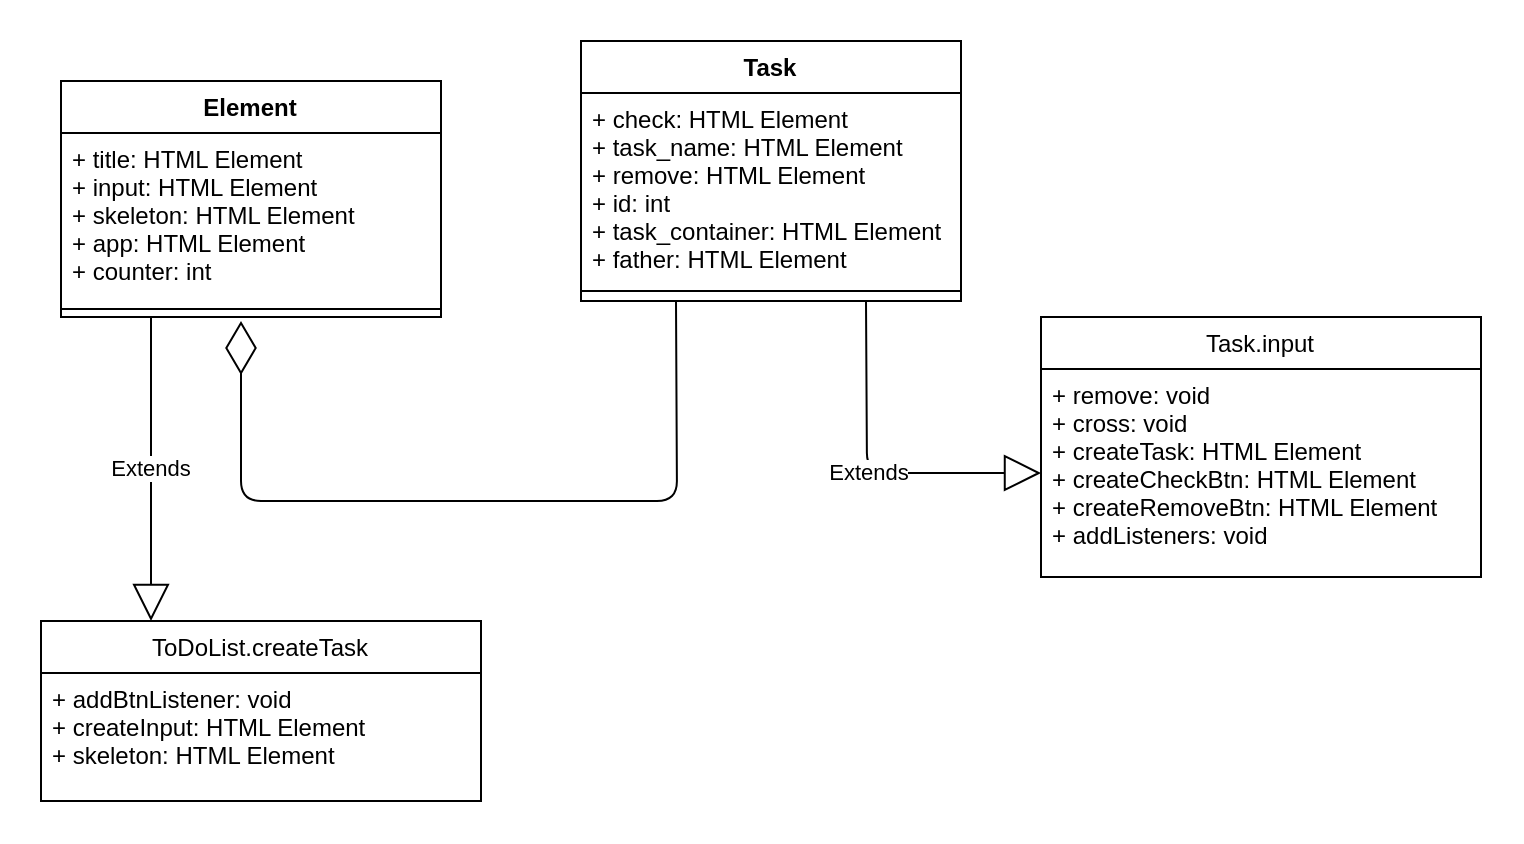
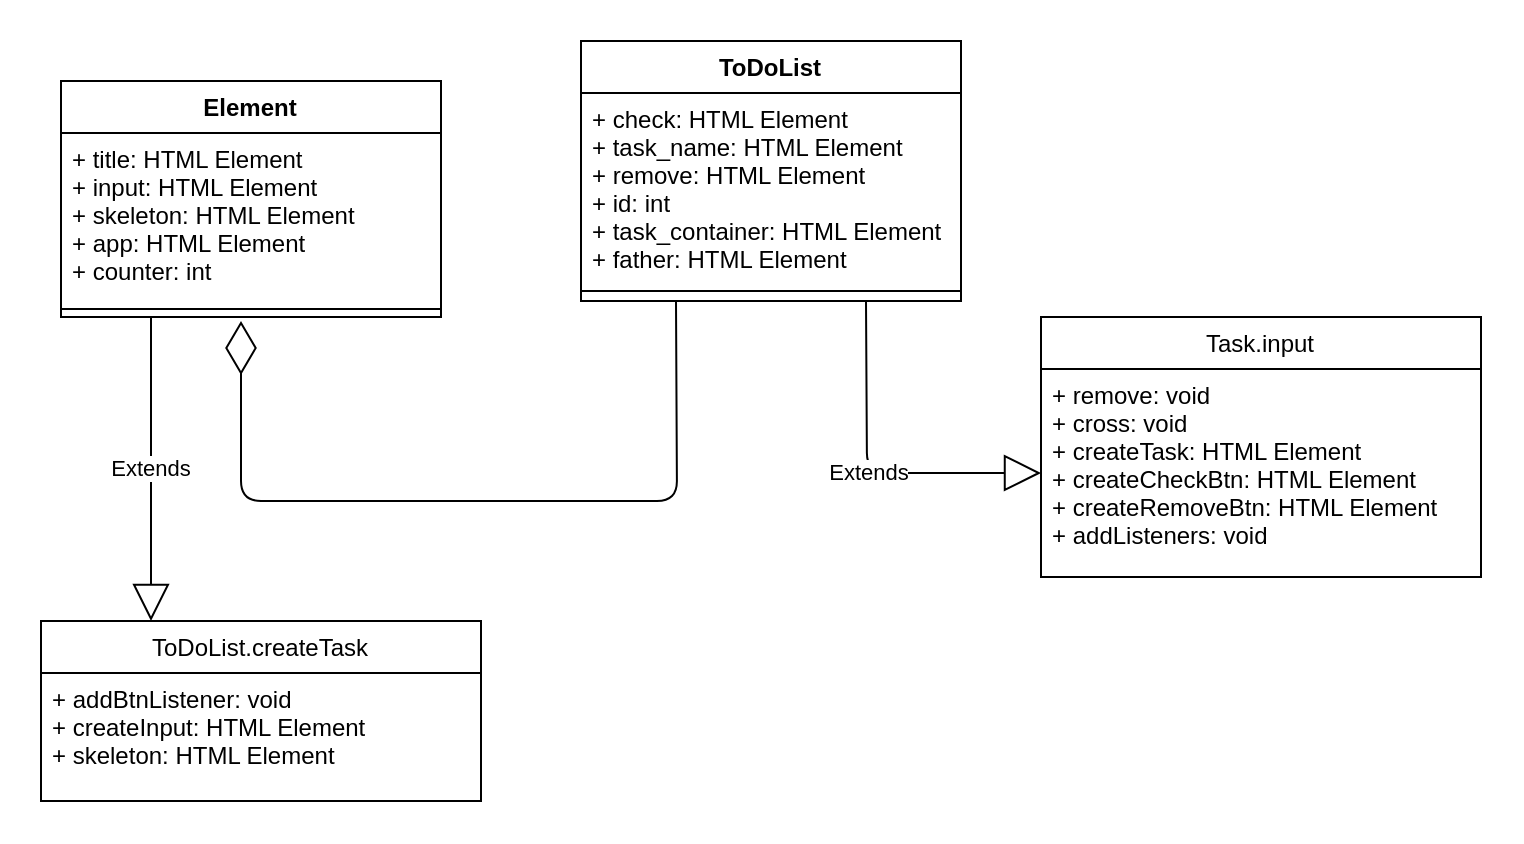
(770, 68) -> (770, 68)
